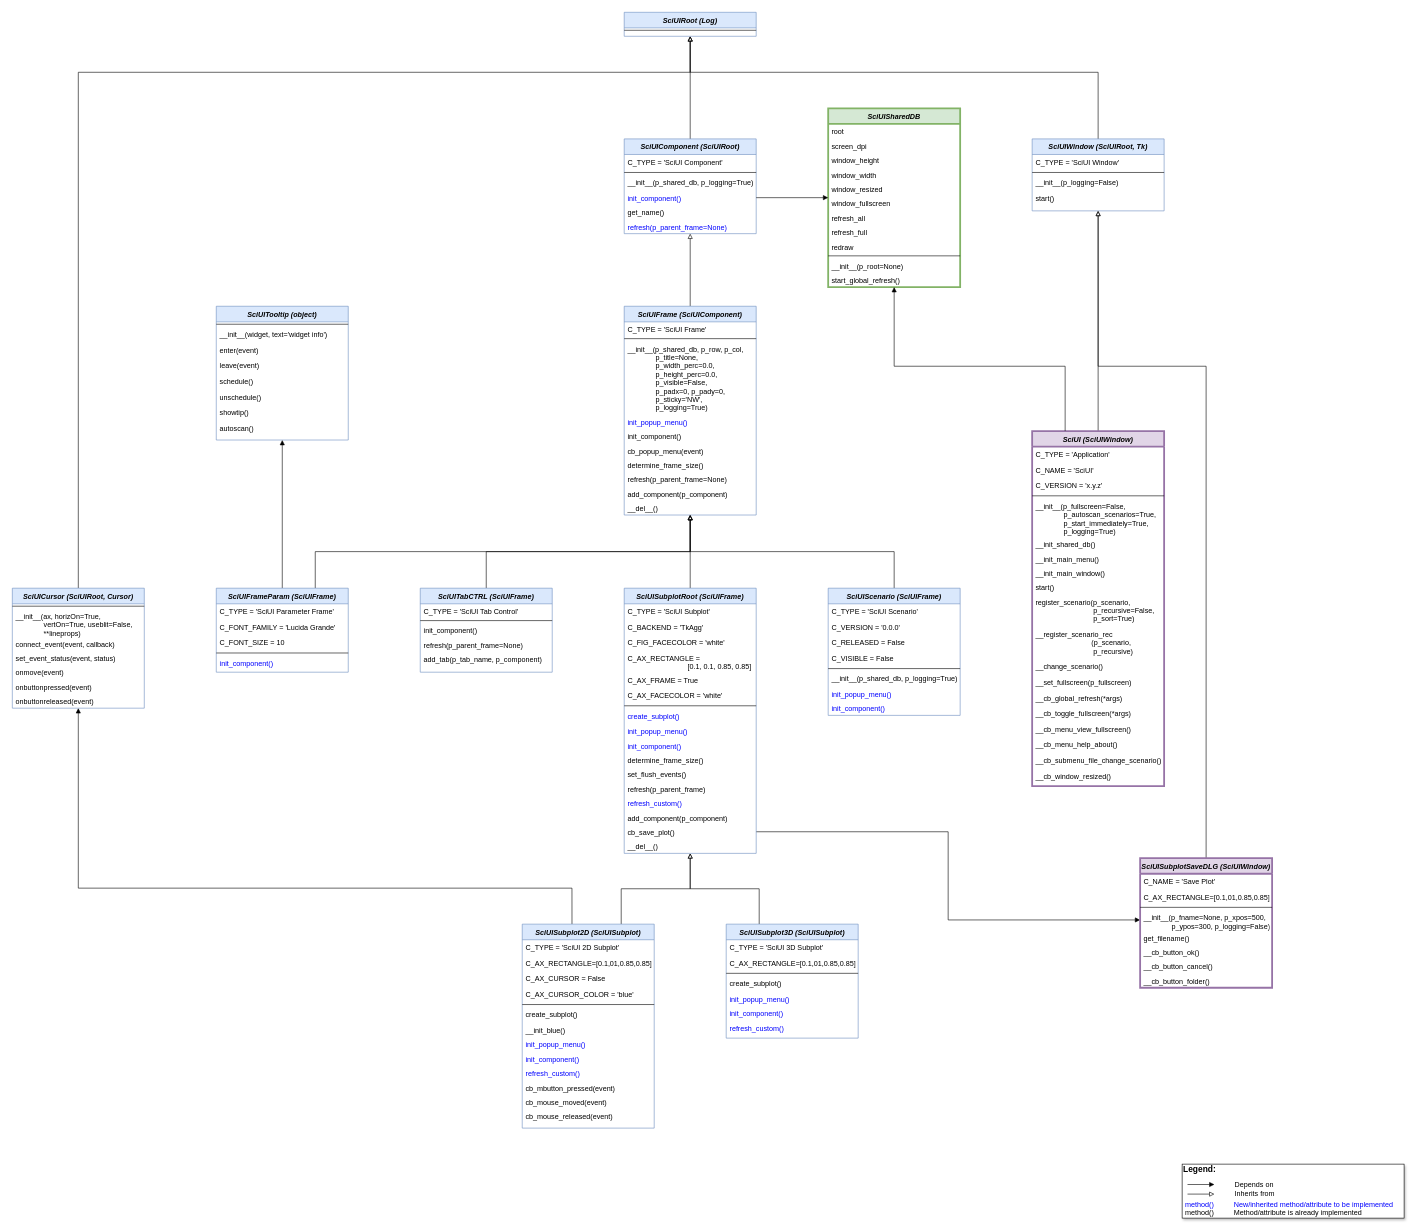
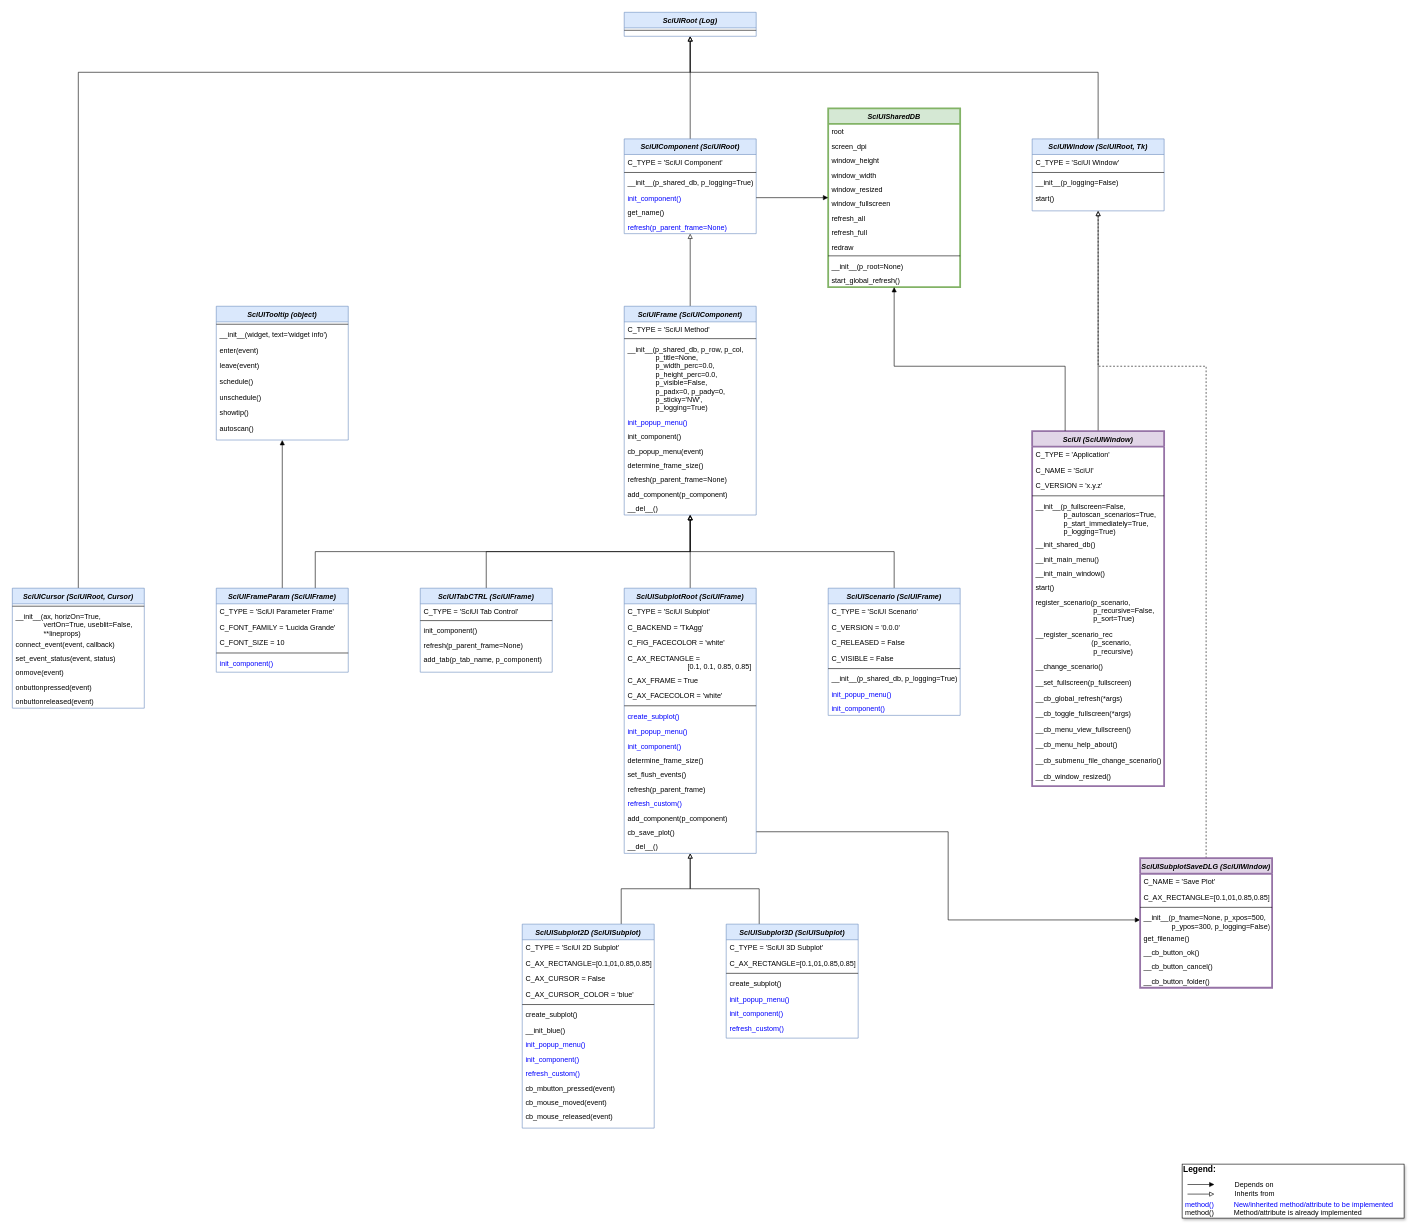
(666, 330) -> (668, 330)
(1206, 559) -> (1206, 559)
(572, 888) -> none
